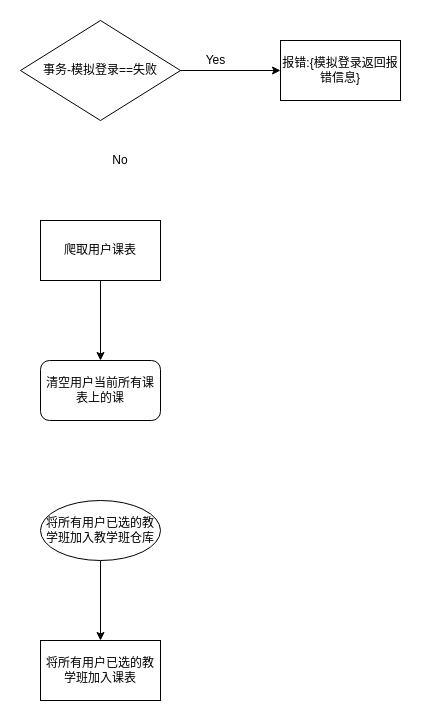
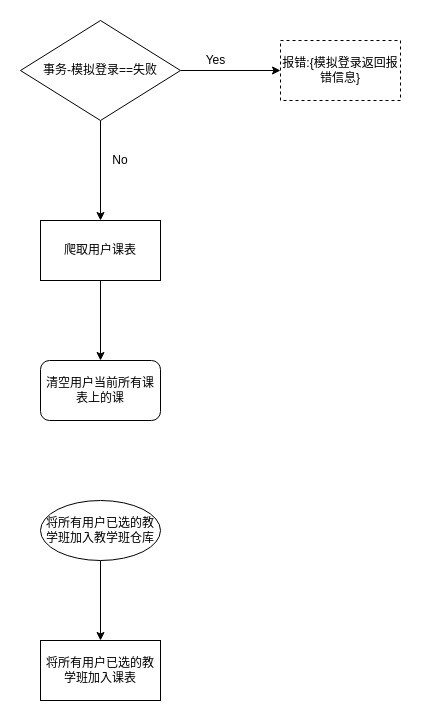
(341, 71) -> (341, 71)
none -> (101, 167)
